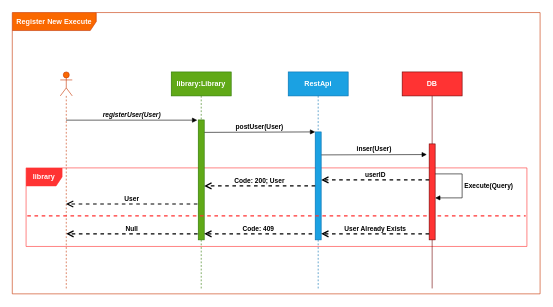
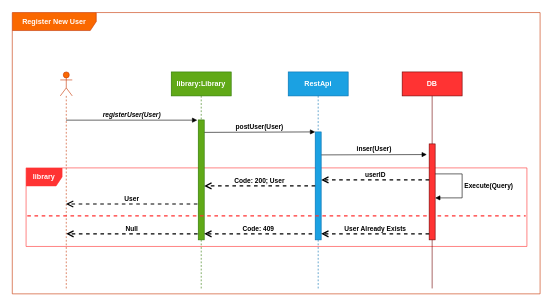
(54, 21) -> (54, 21)
